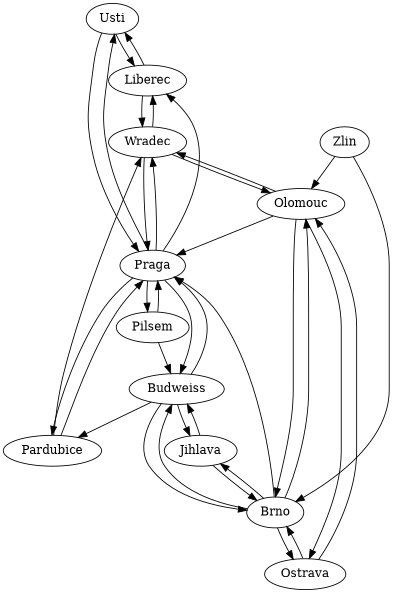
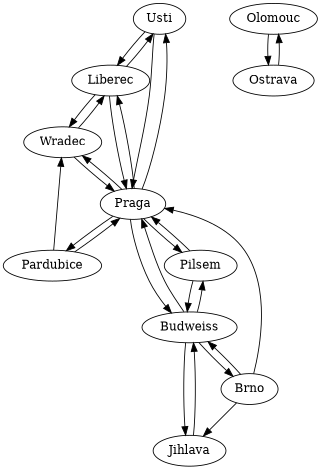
(345, 142) -> none
(217, 172) -> none
(230, 173) -> none
(229, 234) -> (115, 138)
(293, 355) -> none
(309, 365) -> none
(119, 418) -> (200, 301)
(231, 481) -> none
(283, 540) -> none
(297, 546) -> none
